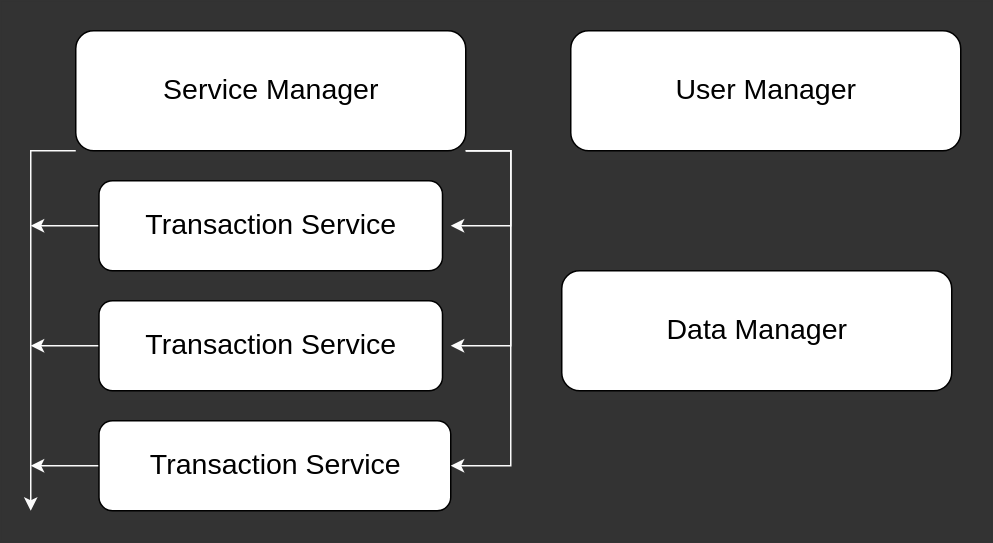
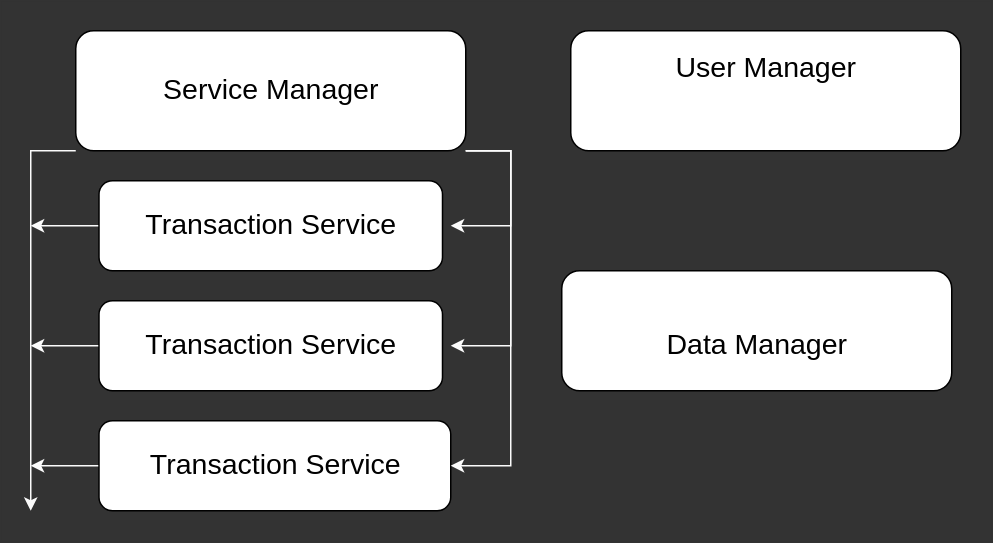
(766, 91) -> (766, 68)
(757, 331) -> (757, 346)
